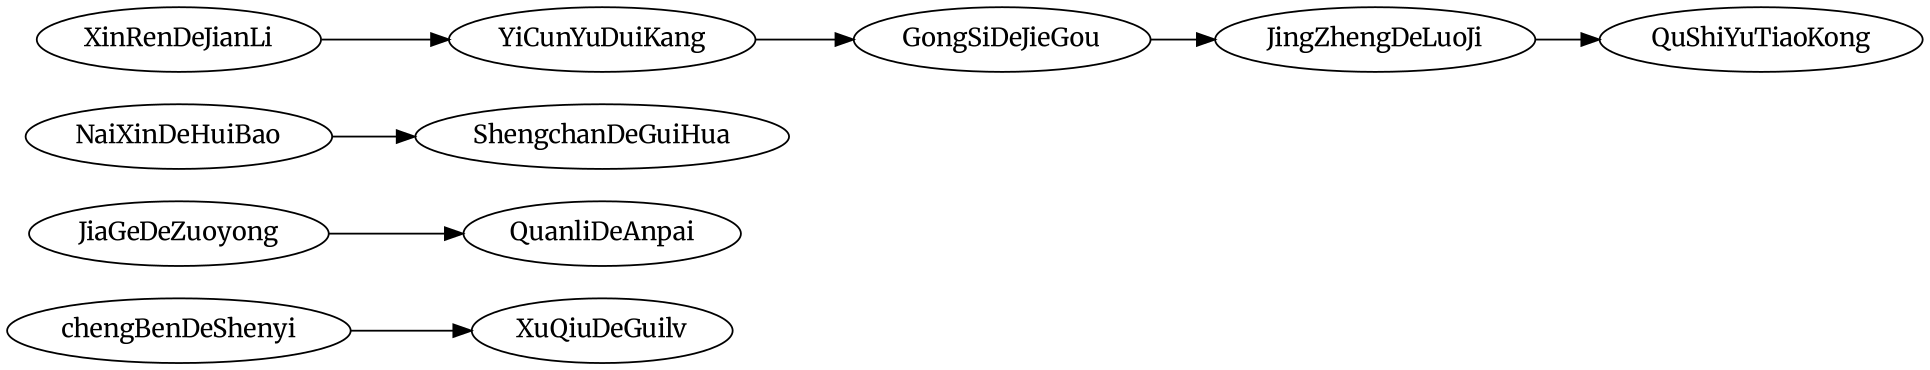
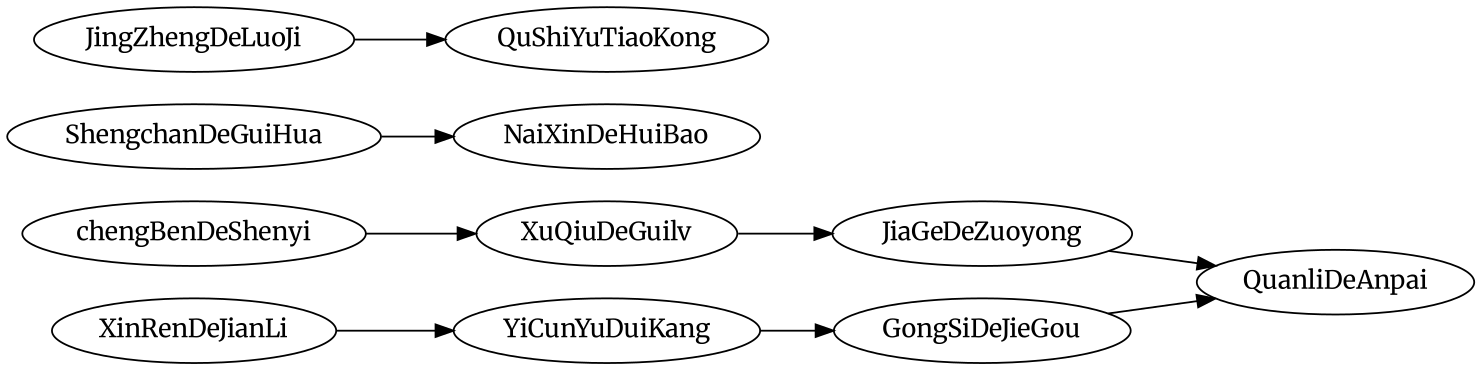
(1174, 40) -> (1153, 307)
(364, 137) -> (408, 137)
none -> (776, 234)
